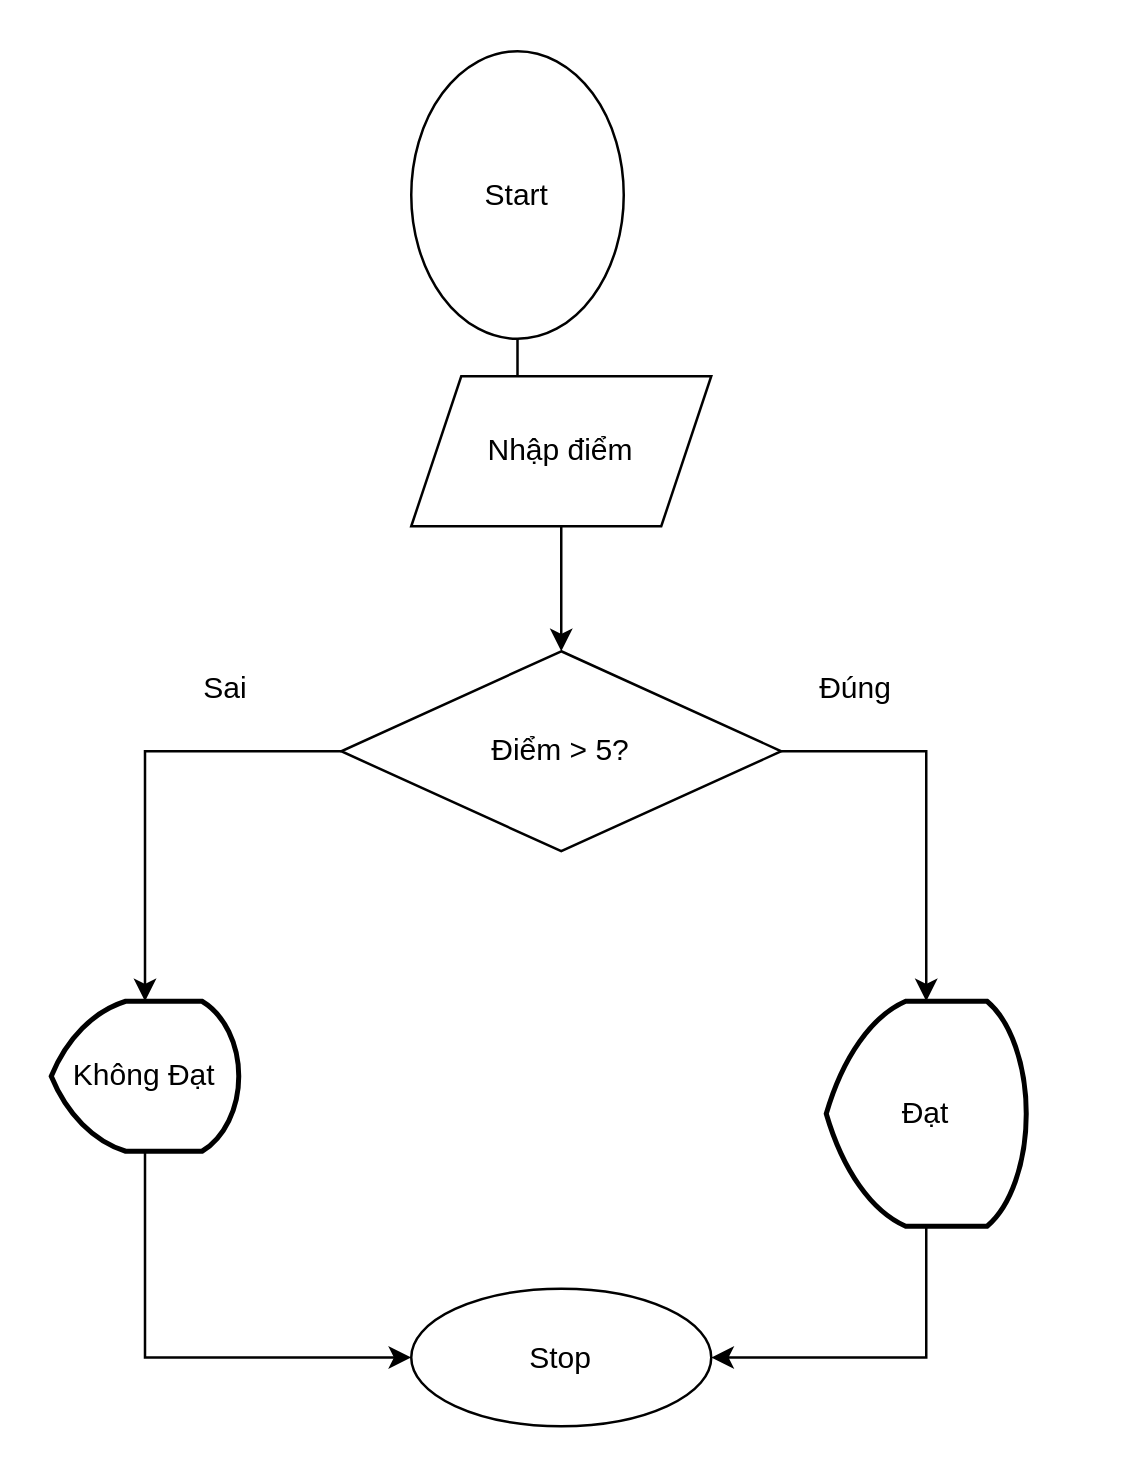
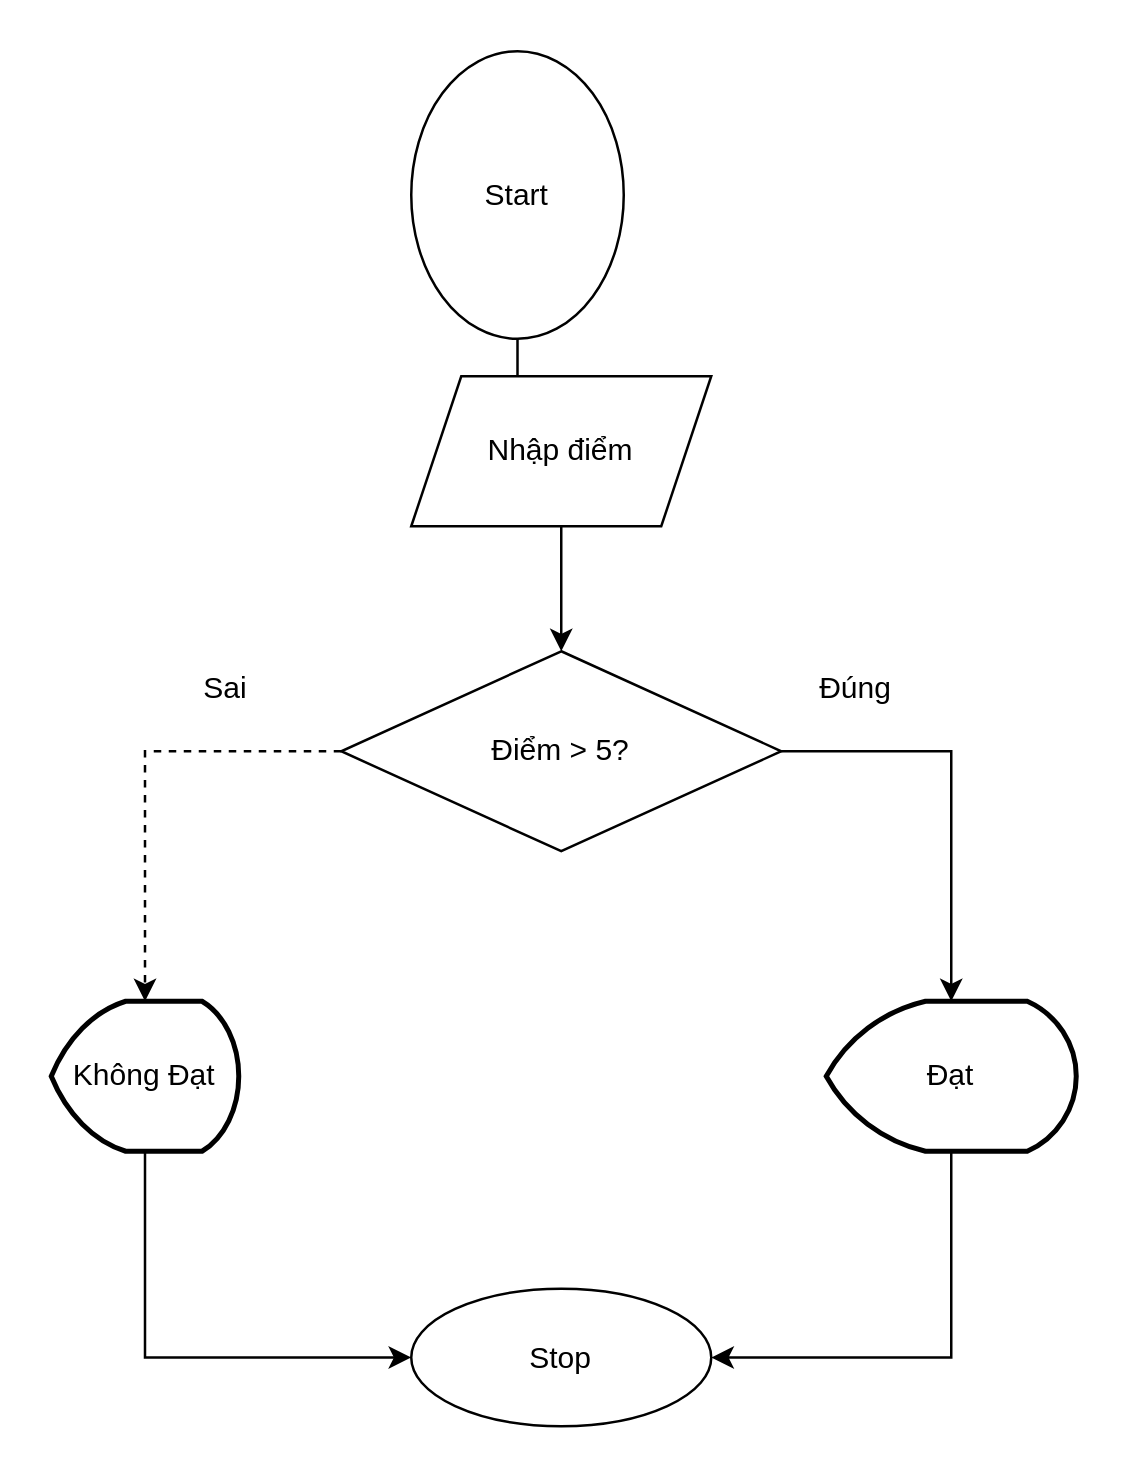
(145, 773) -> (145, 773)
(926, 1114) -> (951, 1076)
